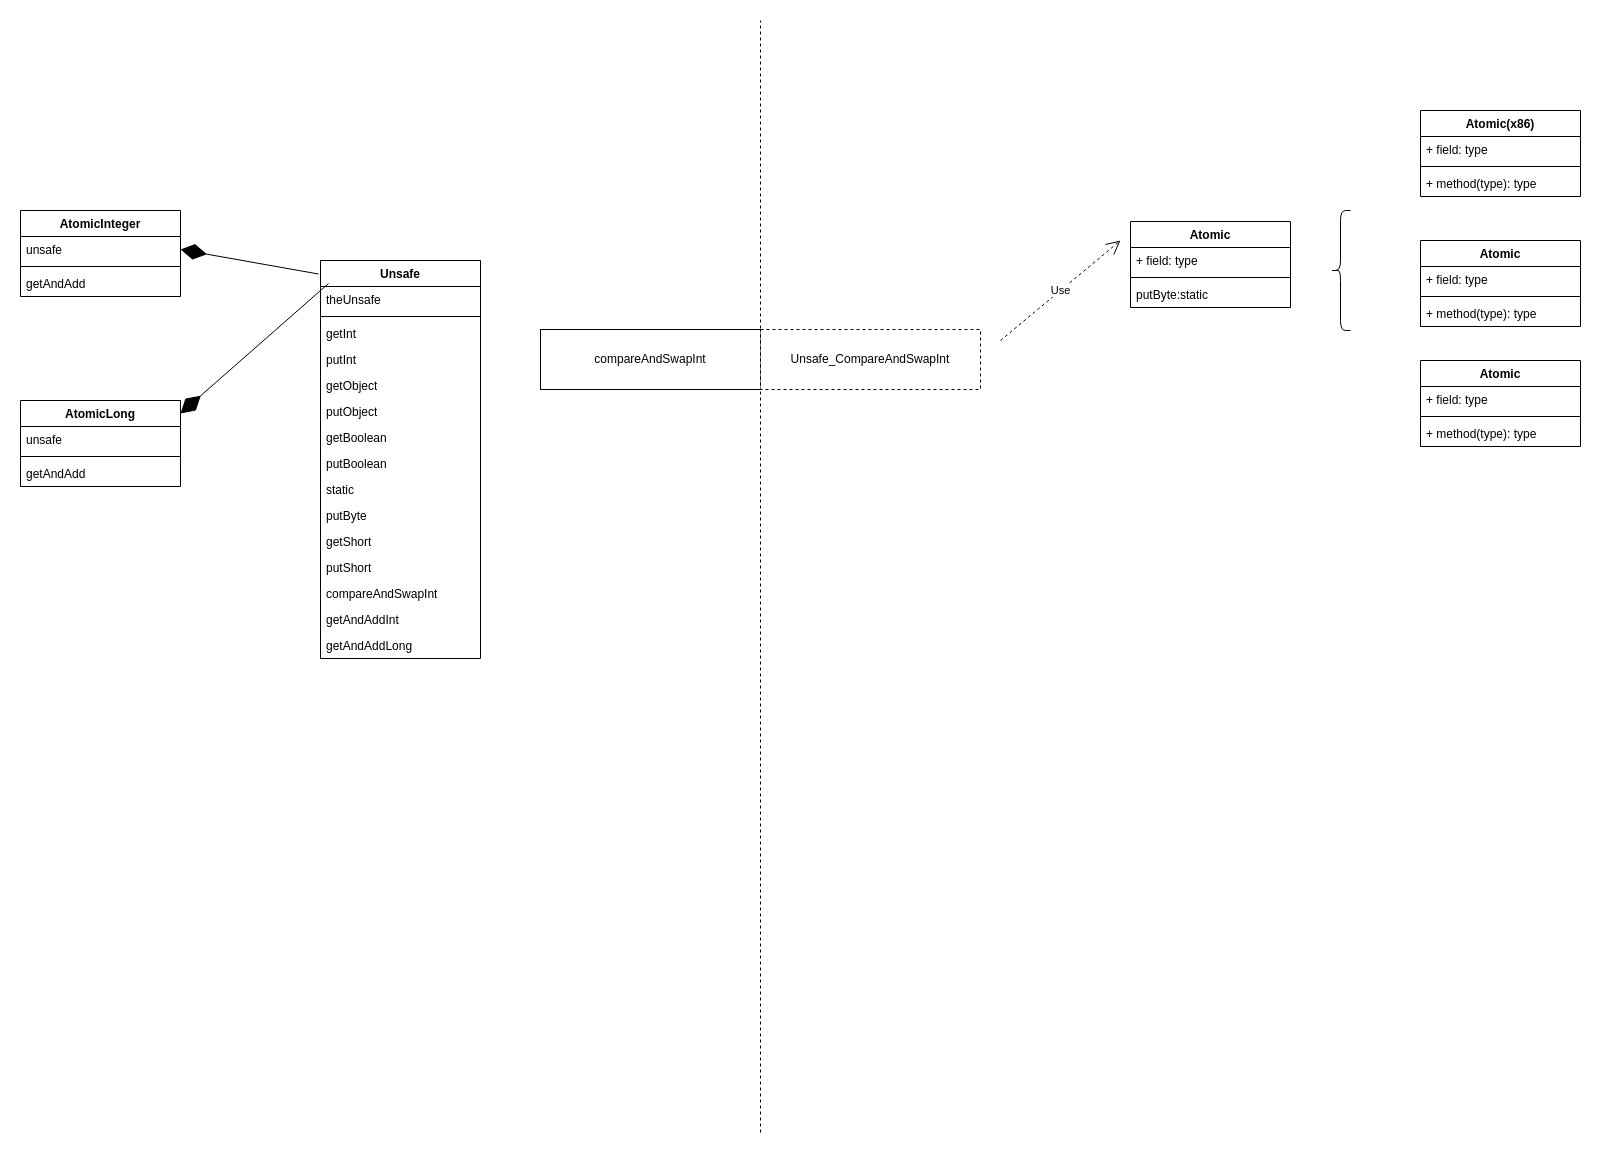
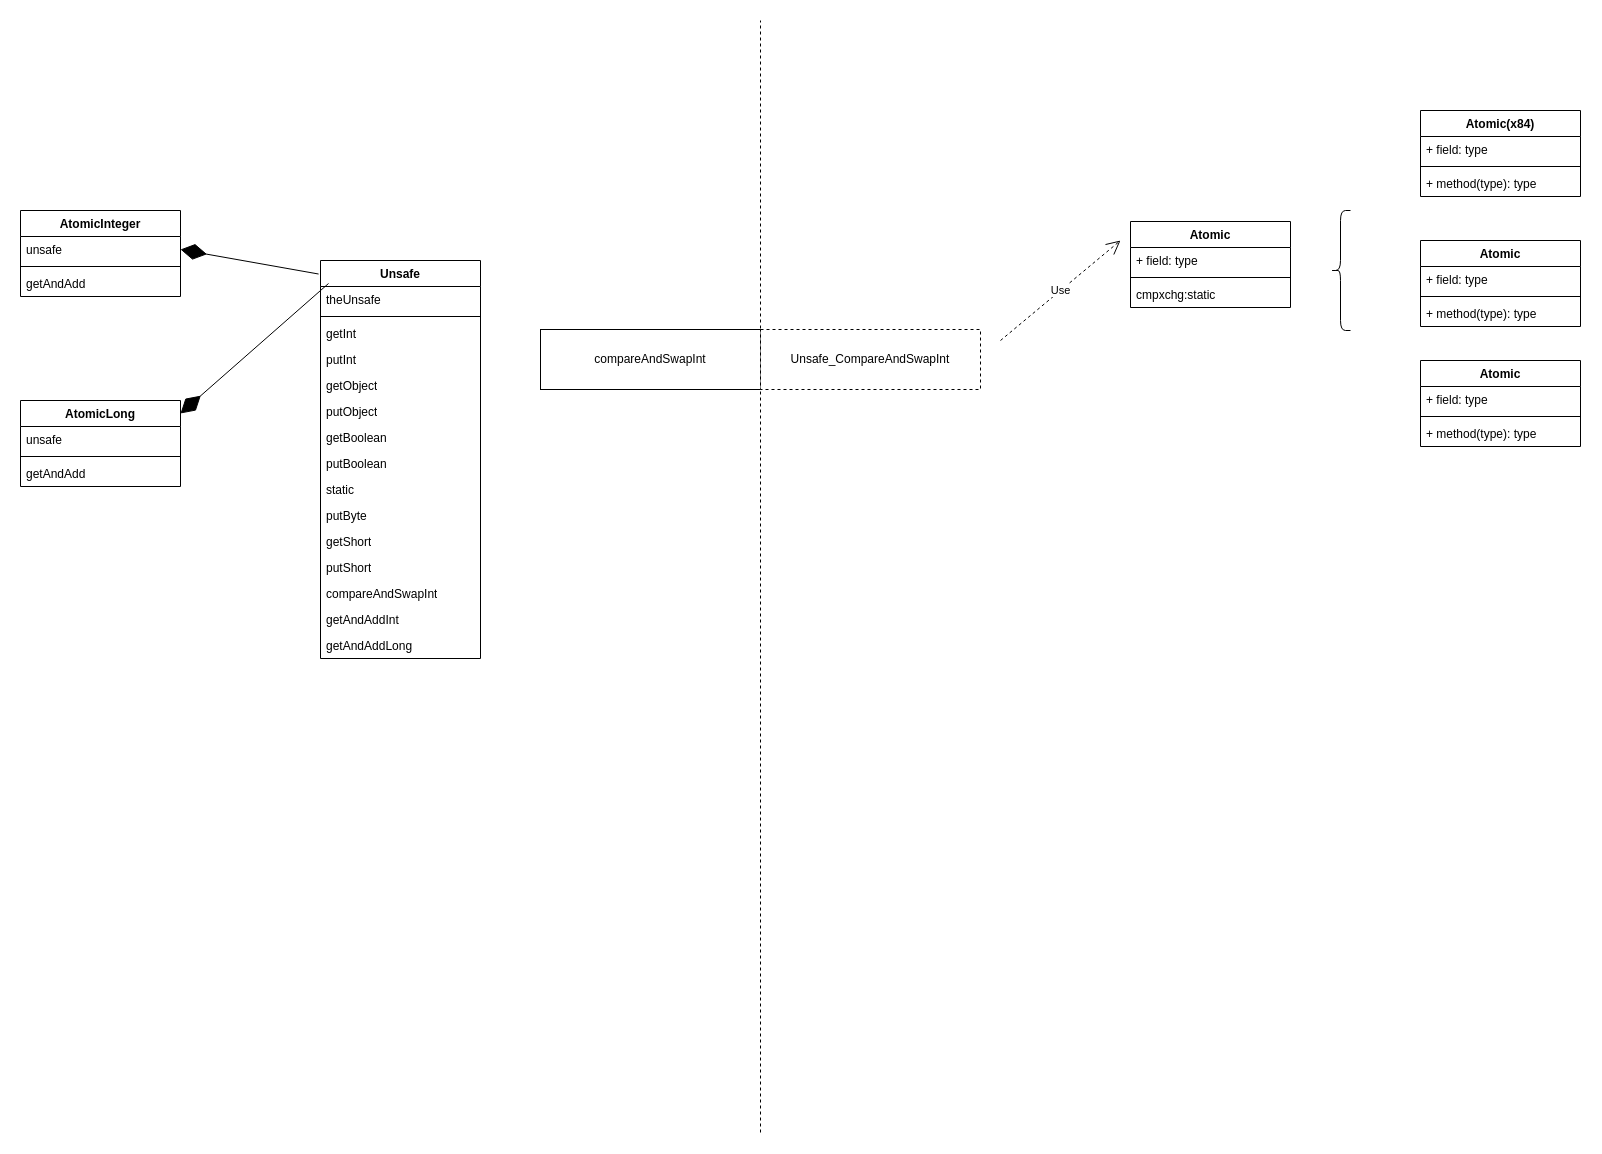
(1501, 125) -> (1501, 125)
(1180, 296) -> (1180, 296)
